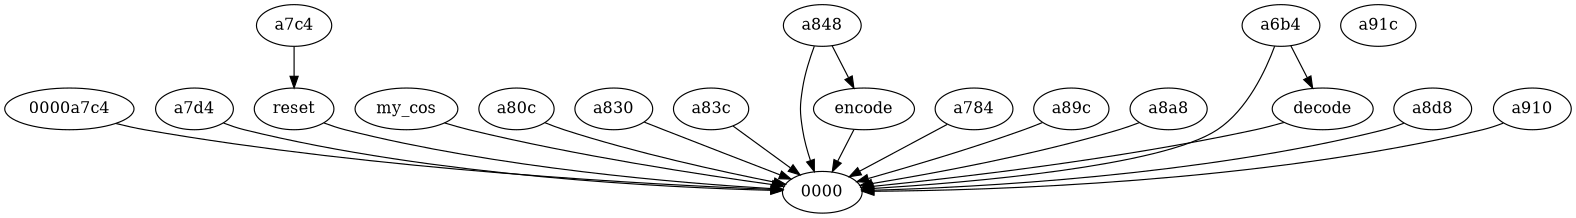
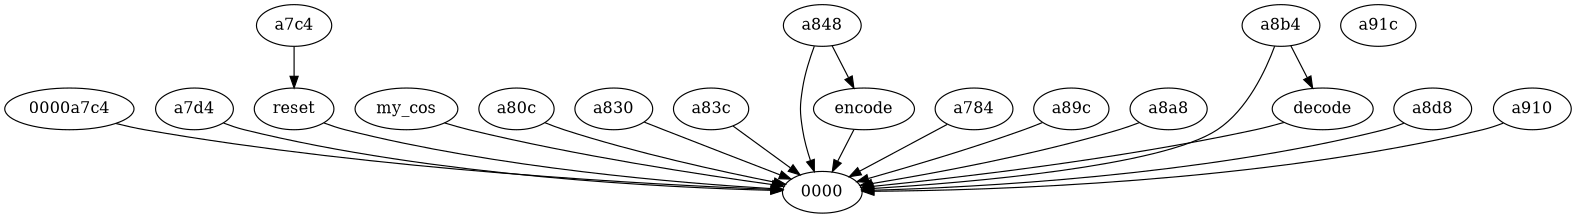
(1281, 25) -> (1281, 25)
